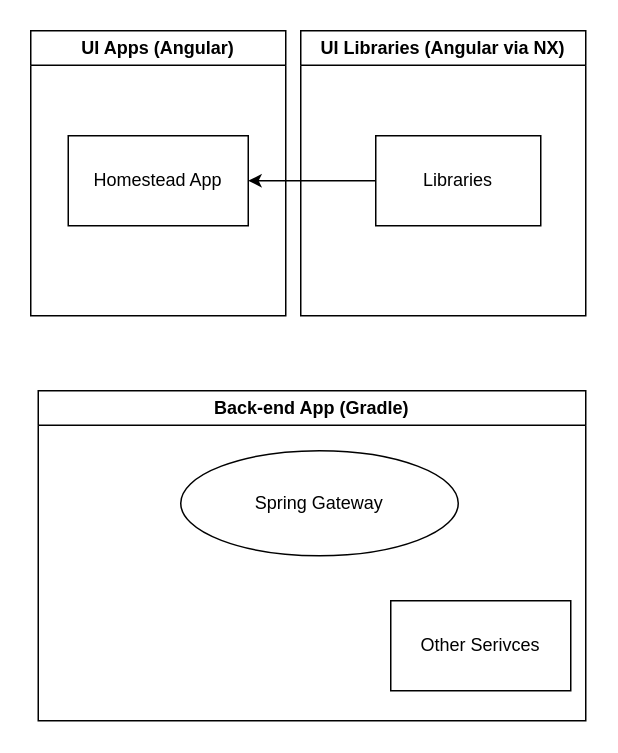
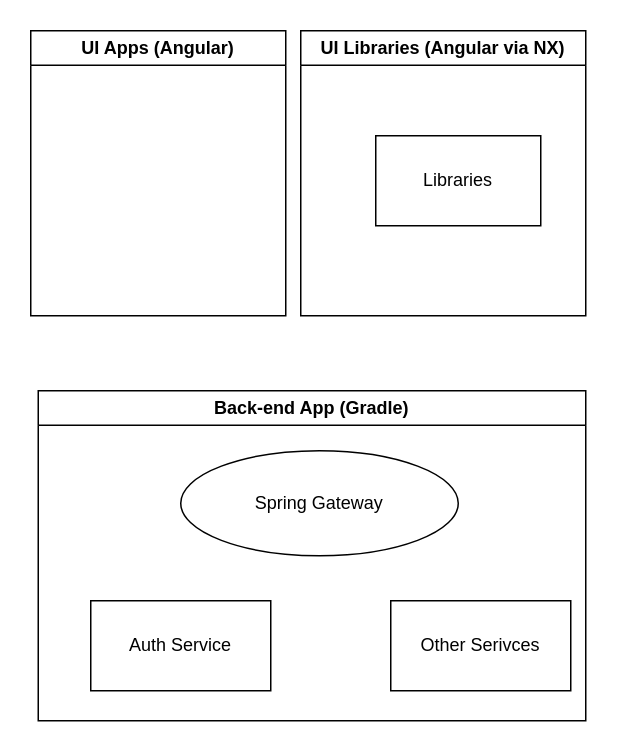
(158, 181) -> none
(317, 181) -> none
none -> (181, 646)
